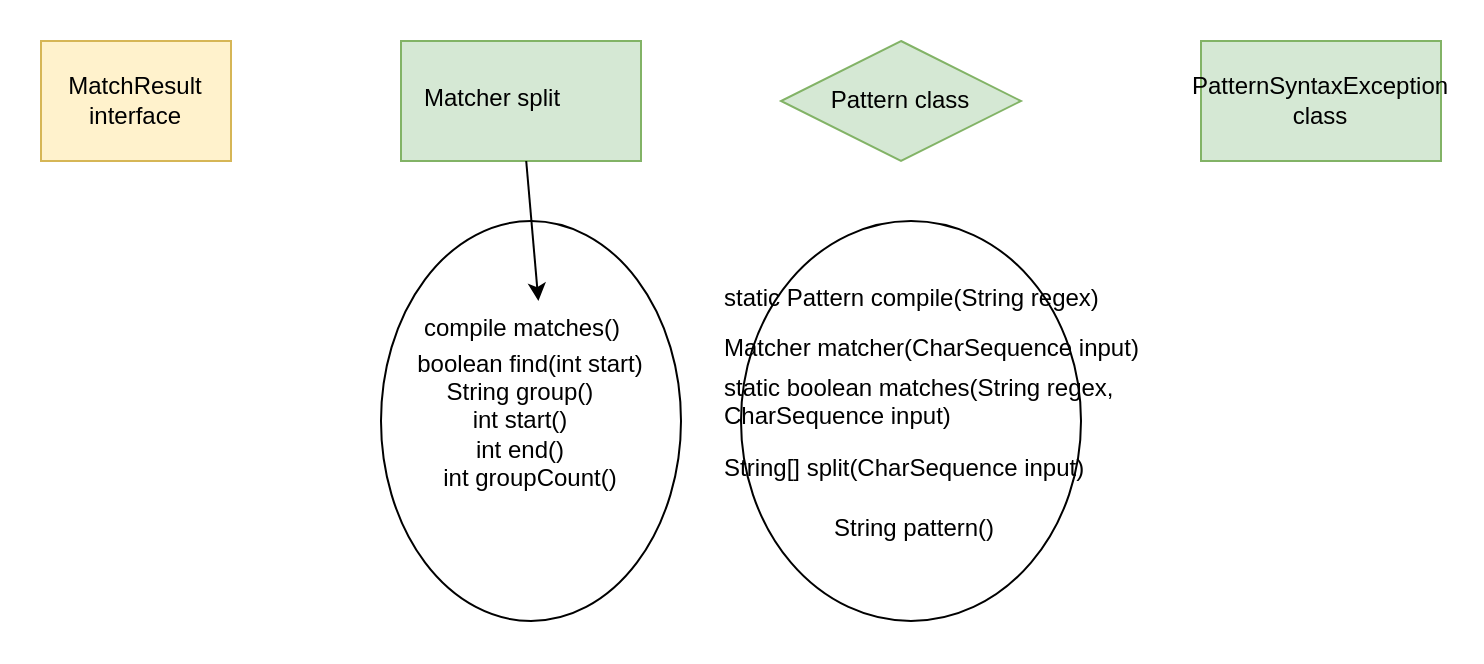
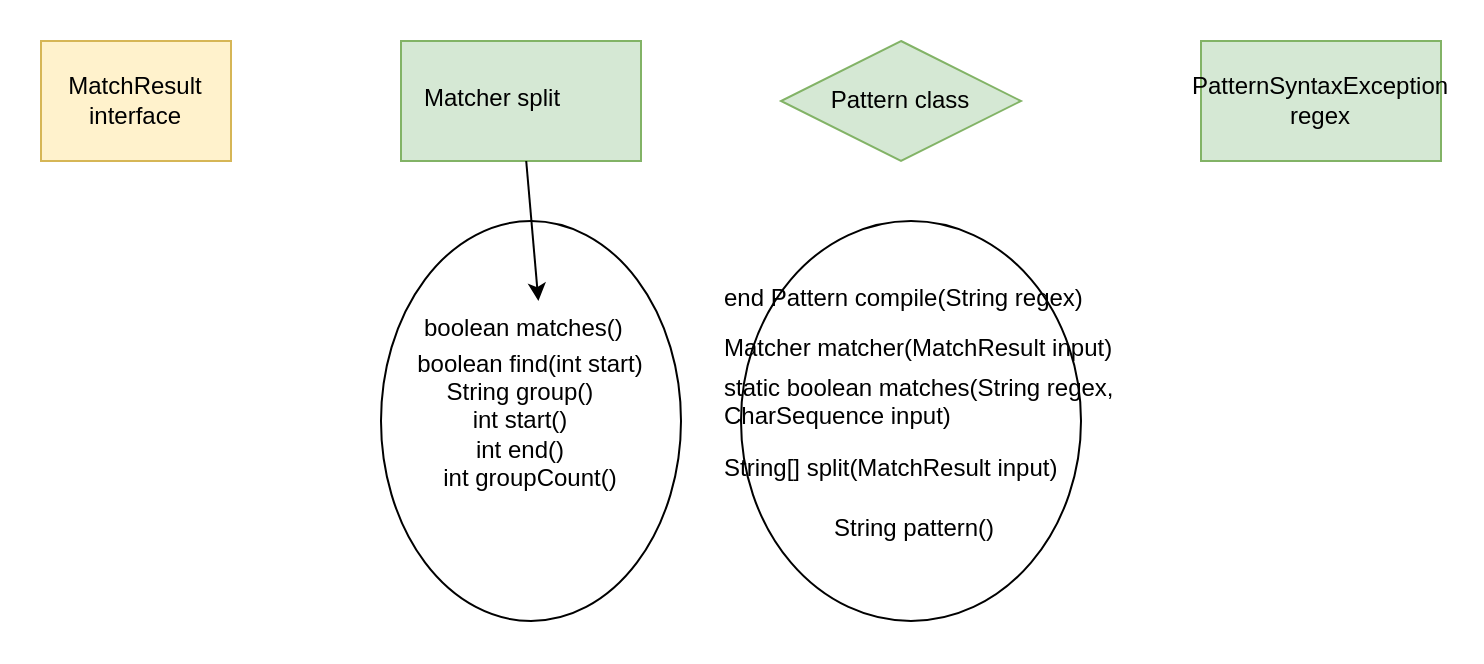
(1321, 101) -> (1321, 101)
(945, 299) -> (928, 299)
(530, 329) -> (533, 329)
(951, 349) -> (941, 349)
(935, 469) -> (925, 469)
